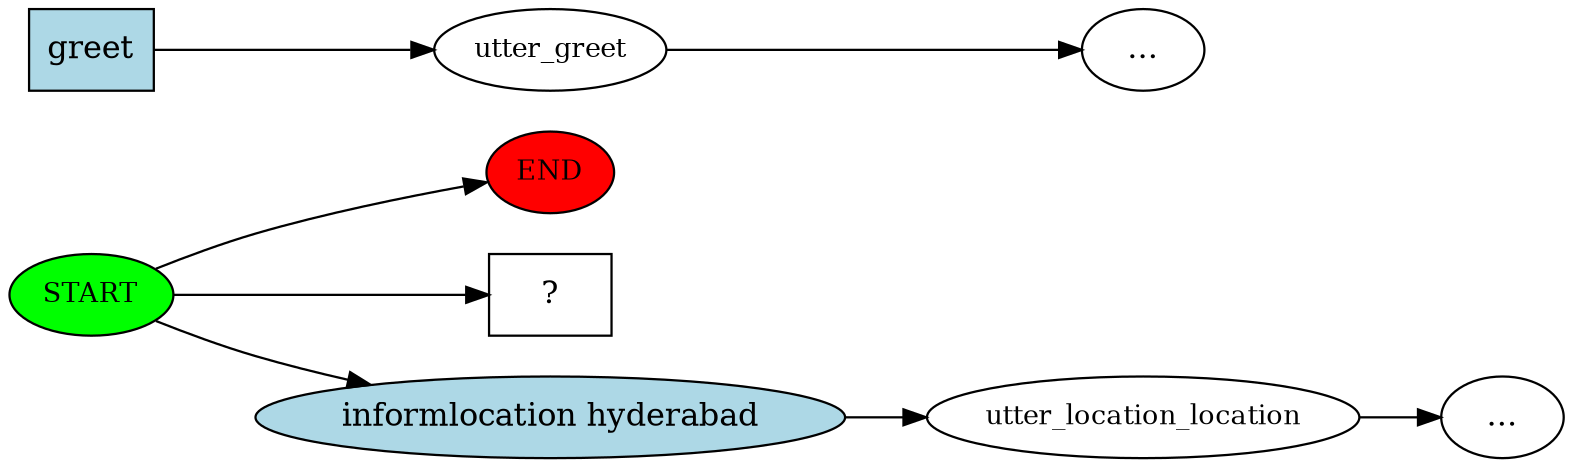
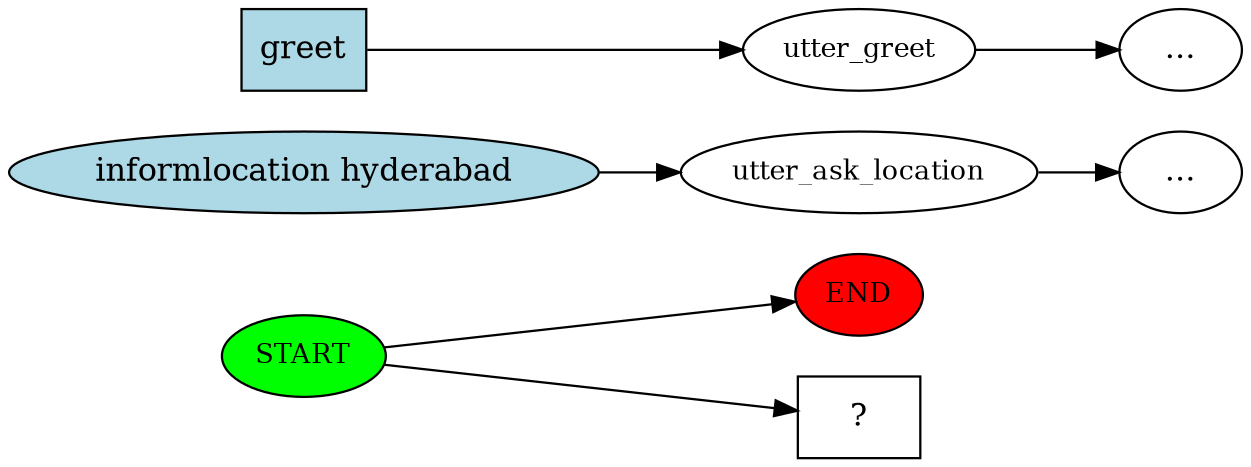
(251, 355) -> none
(1143, 417) -> (859, 172)
